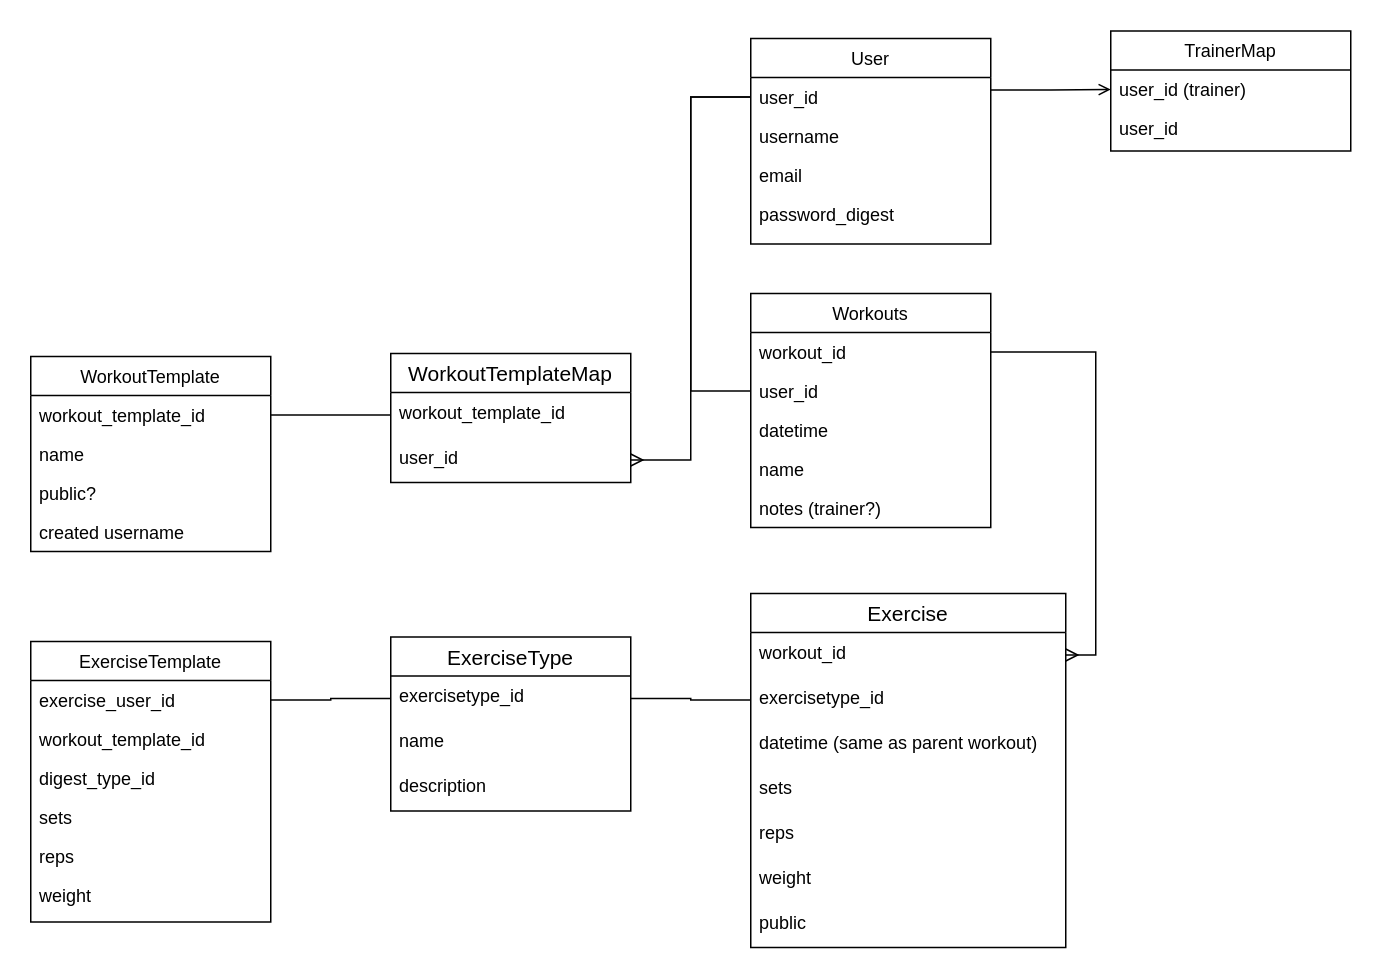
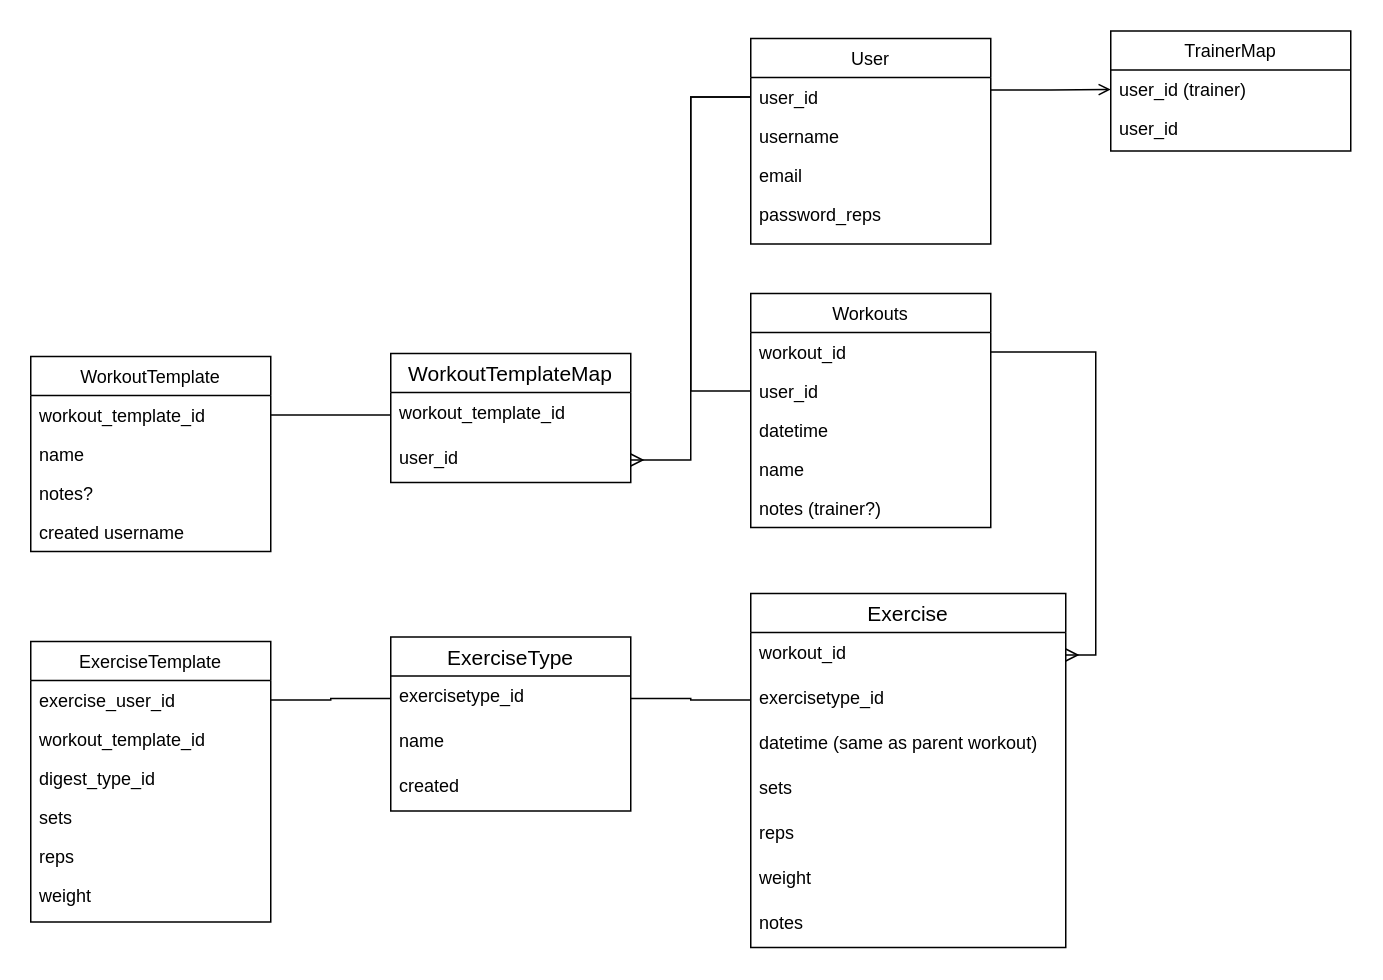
(832, 215) -> (825, 215)
(70, 494) -> (69, 494)
(450, 786) -> (434, 786)
(785, 923) -> (784, 923)
